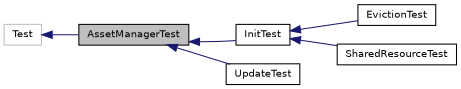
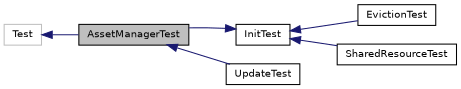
(218, 41) -> (207, 28)
